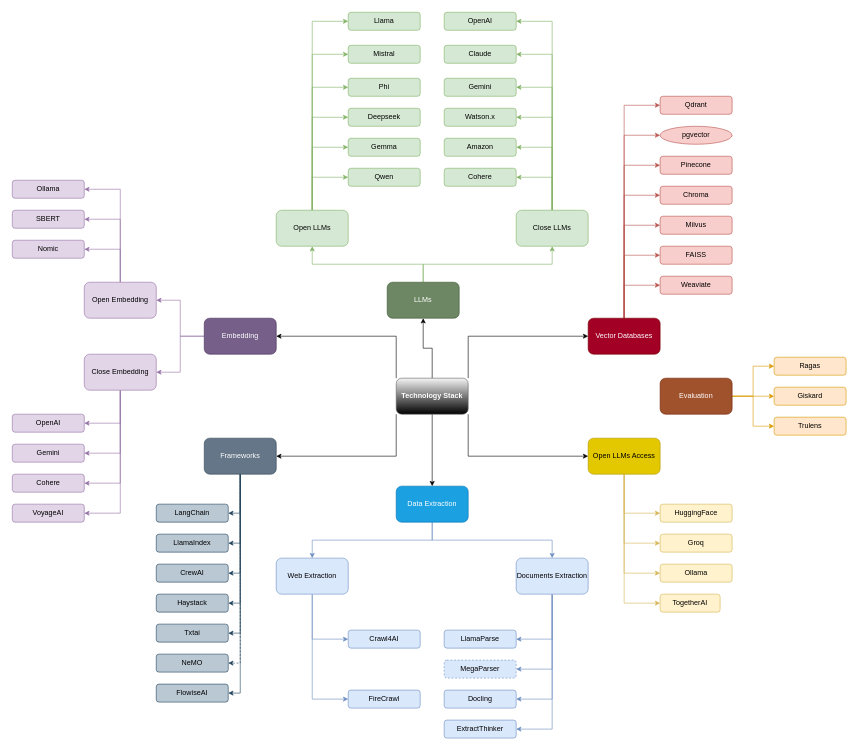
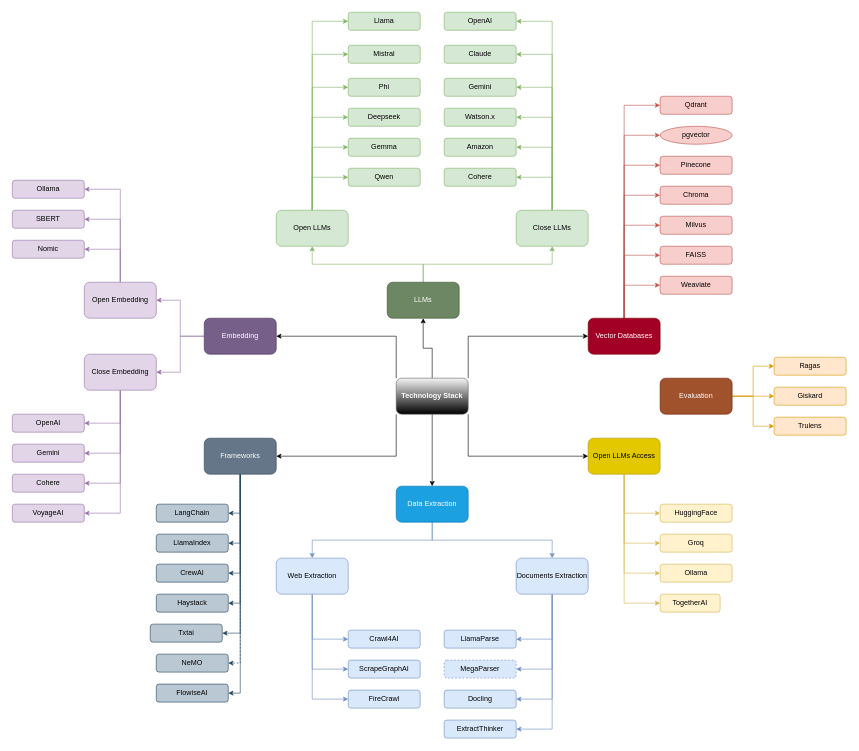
(192, 633) -> (186, 633)
none -> (342, 669)
none -> (384, 669)
